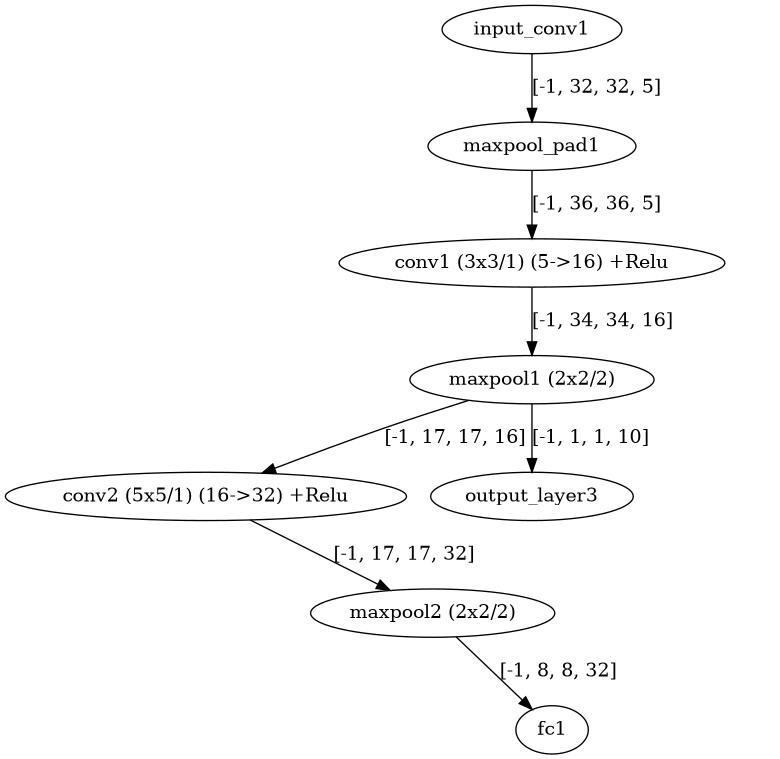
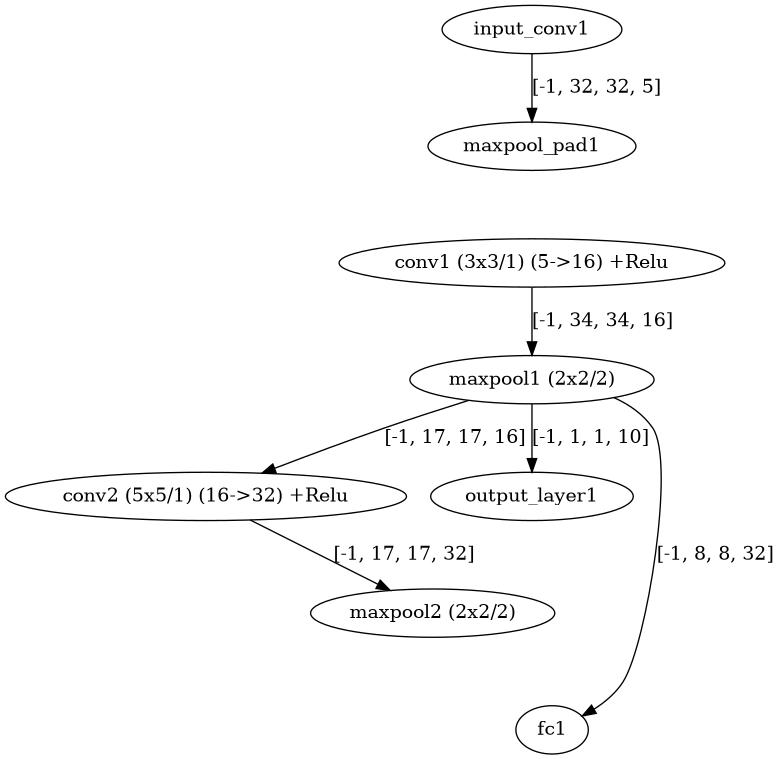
(532, 198) -> none
(532, 496) -> (532, 496)
(489, 668) -> (656, 552)
